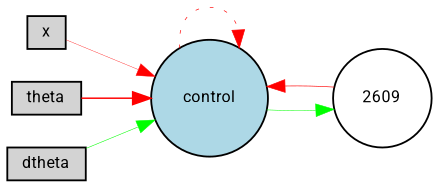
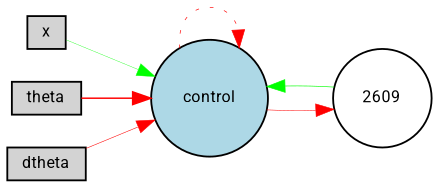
(102, 55) -> (102, 55)
(310, 86) -> (310, 86)
(291, 111) -> (291, 111)
(112, 138) -> (112, 138)
